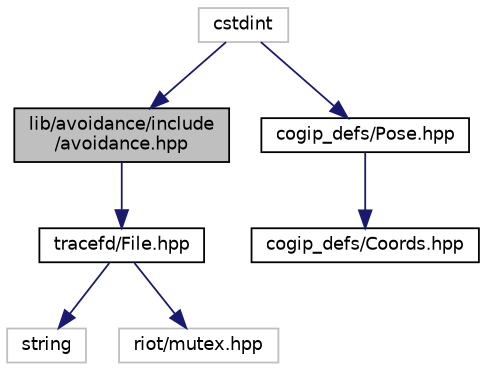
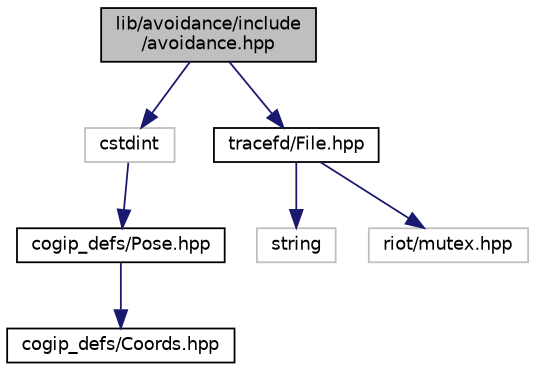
(195, 69) -> (171, 87)
